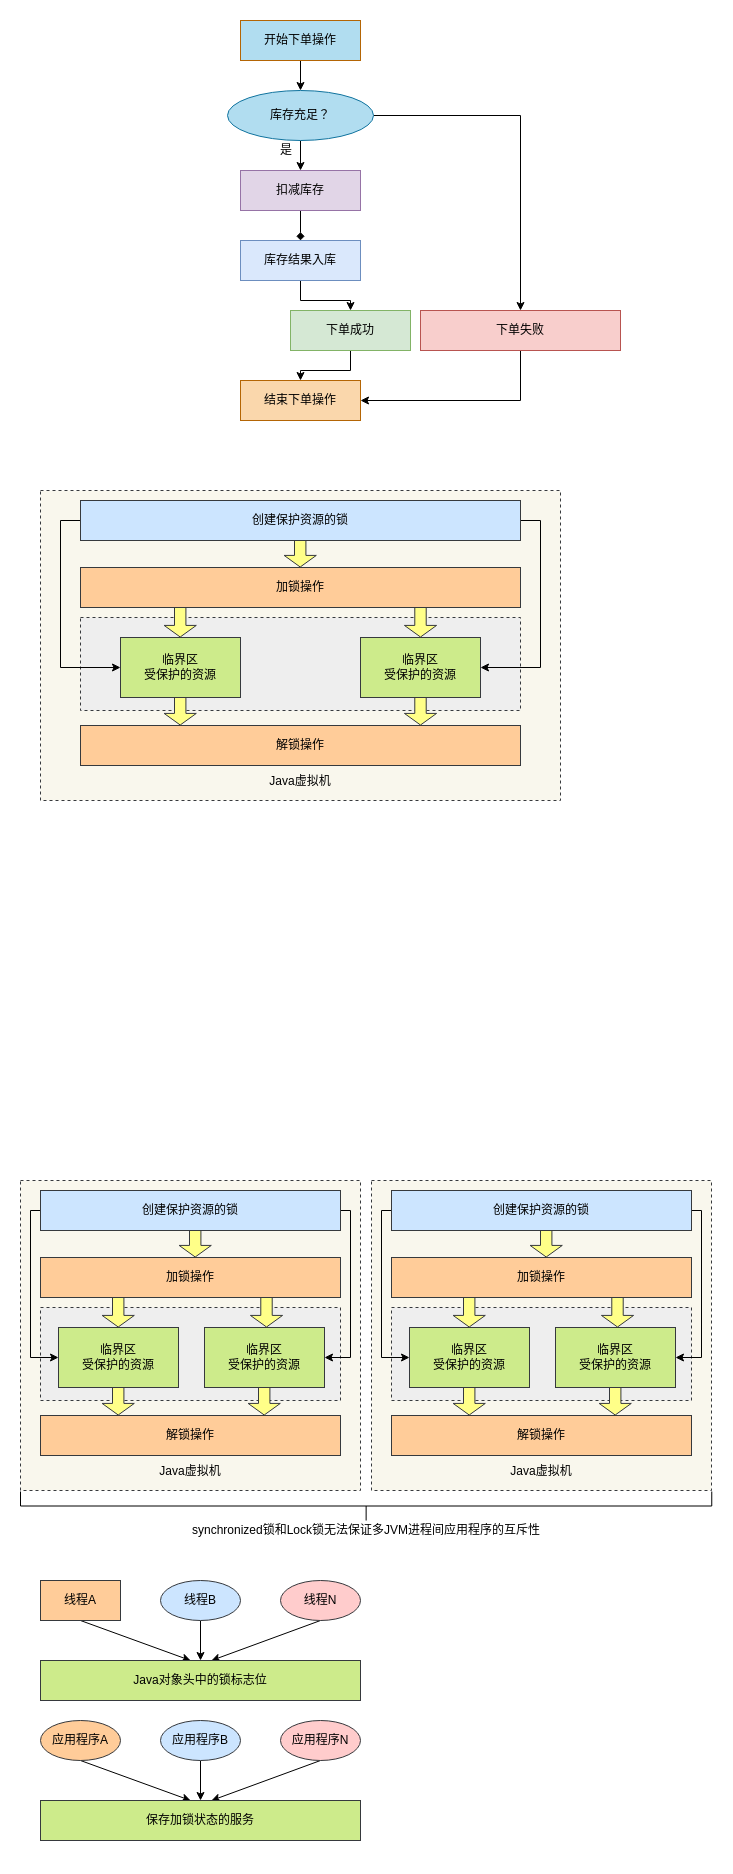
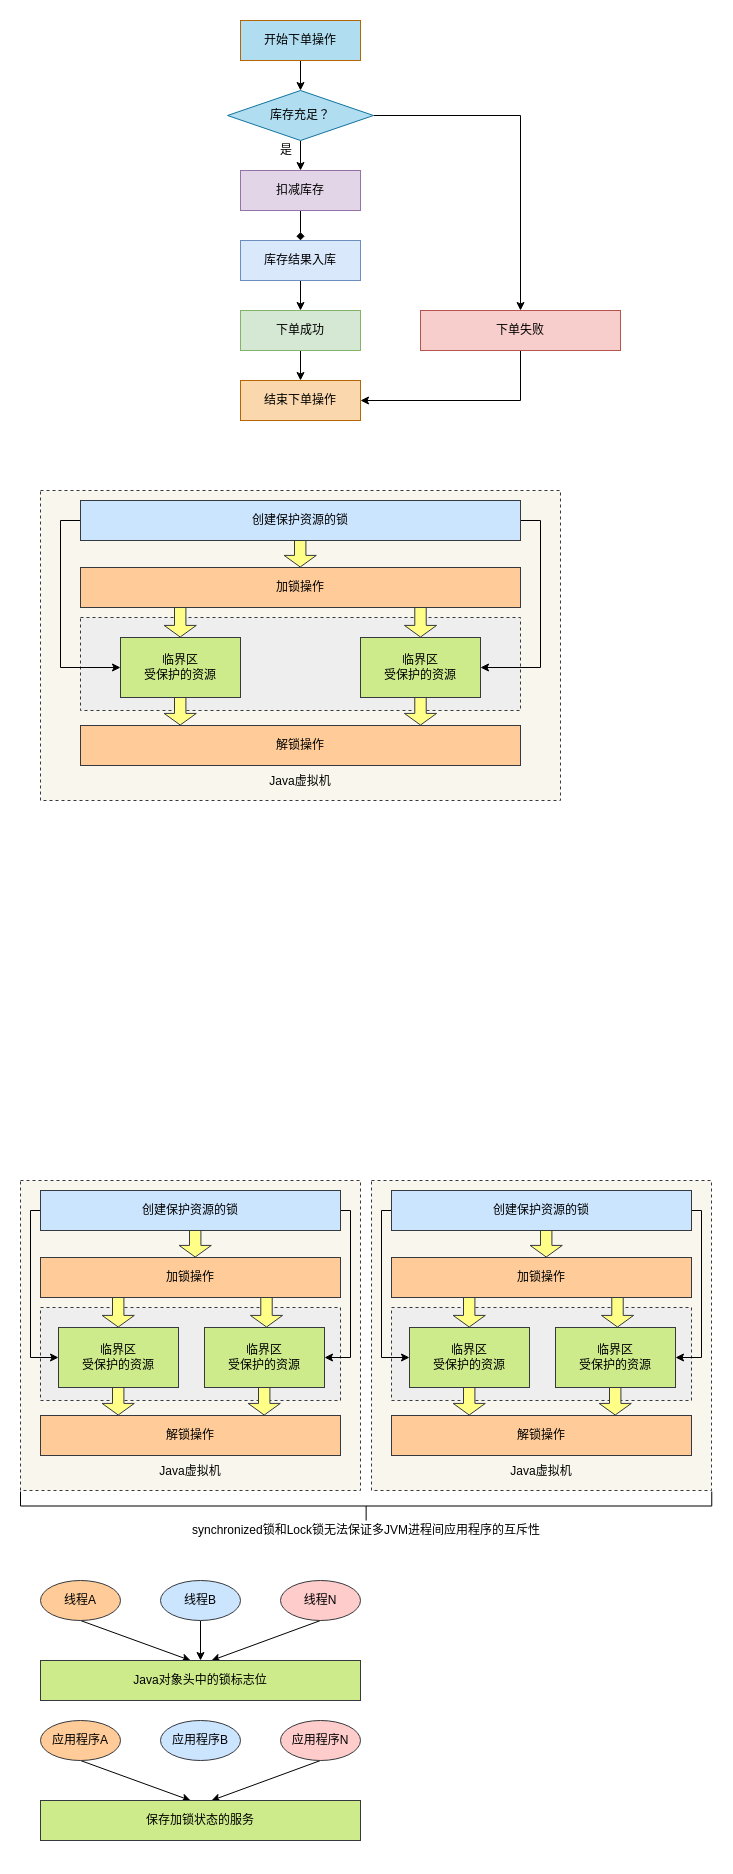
(301, 116) -> (301, 116)
(351, 331) -> (301, 331)
(81, 1601) -> (81, 1601)
(201, 1777) -> none
